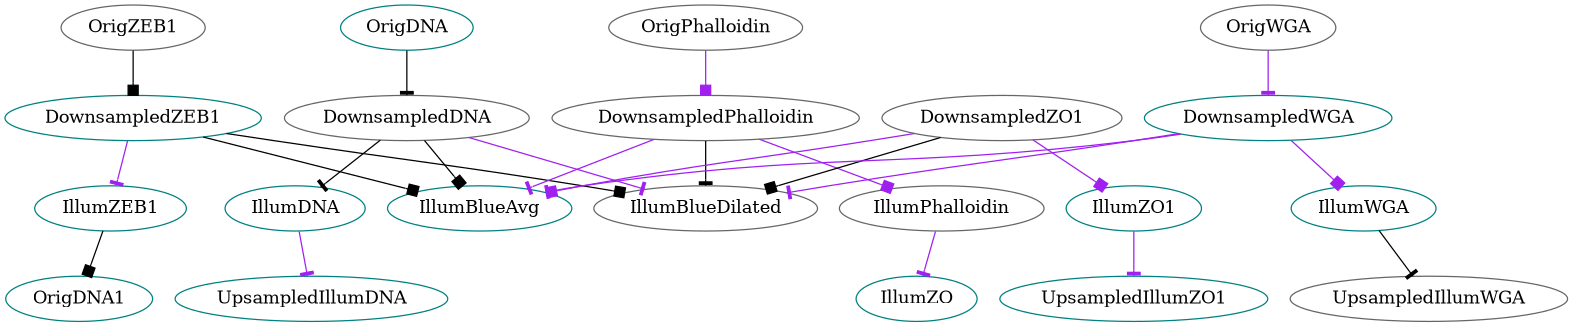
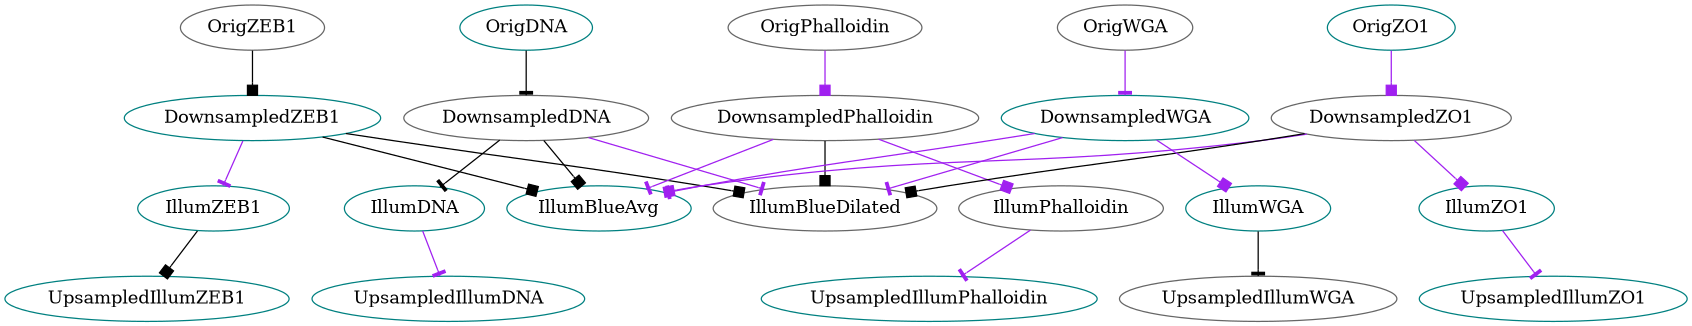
none -> (1391, 28)
(706, 157) -> (825, 157)
(79, 299) -> (147, 299)
(917, 299) -> (929, 299)
